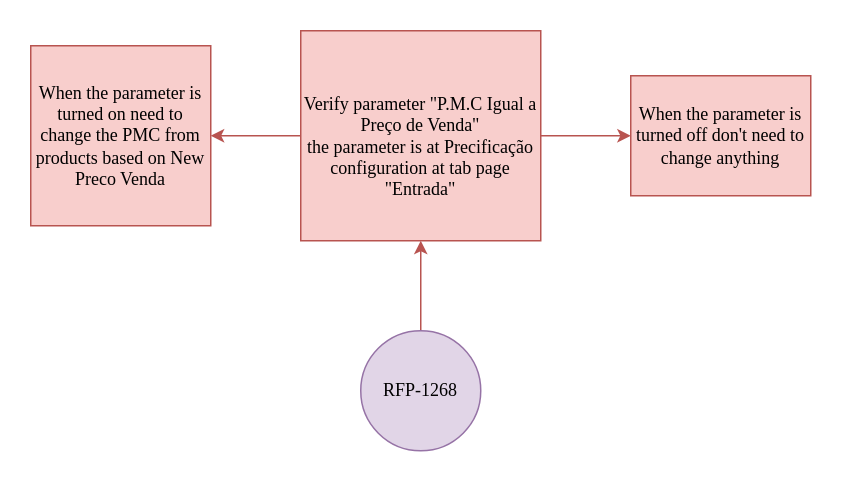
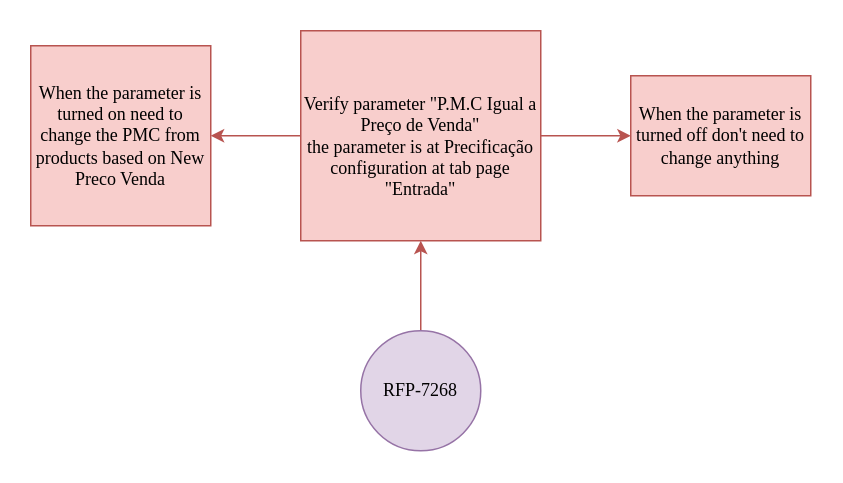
(421, 391) -> (421, 391)
